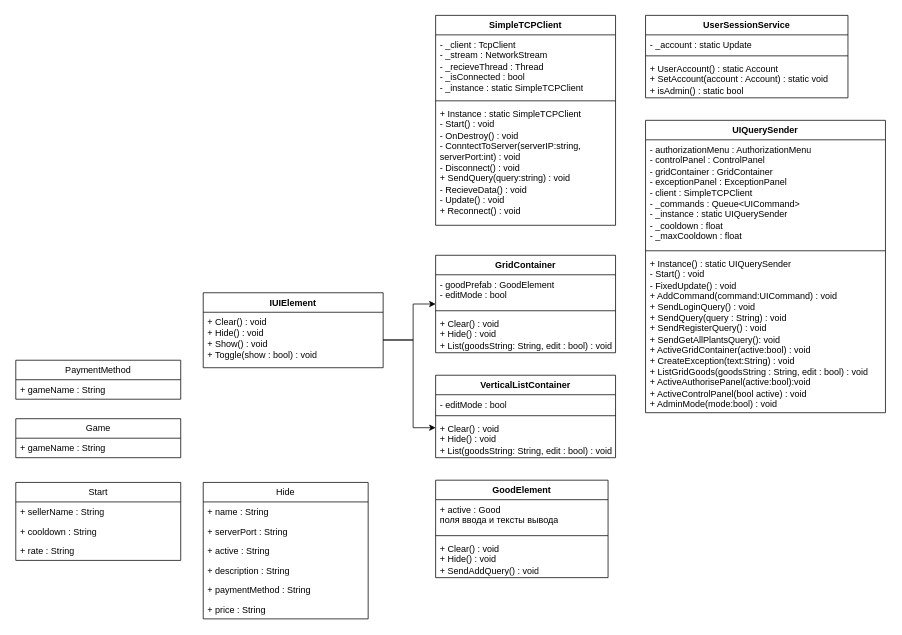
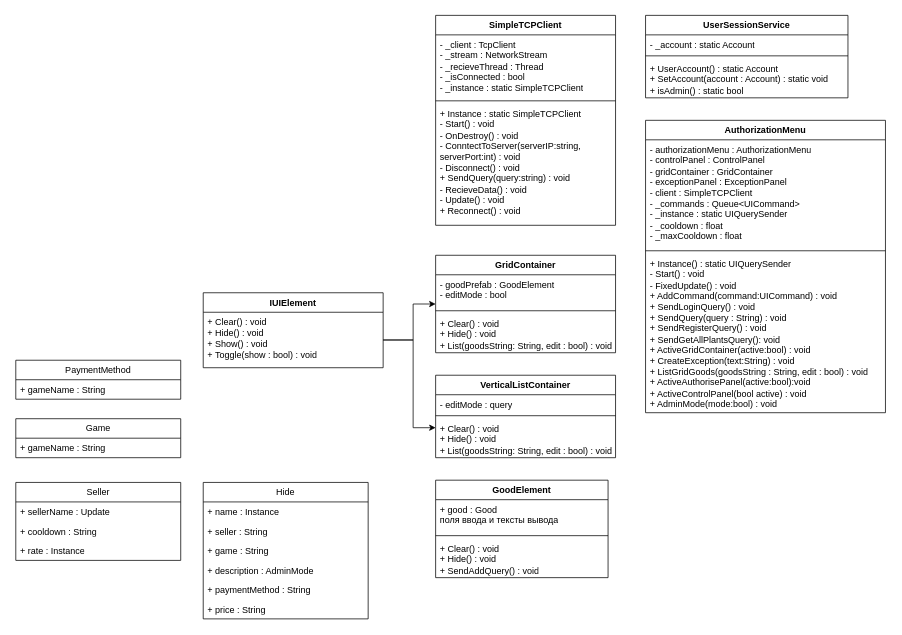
(708, 46) -> (711, 46)
(765, 131) -> (765, 131)
(476, 406) -> (479, 406)
(98, 492) -> (98, 492)
(65, 513) -> (66, 513)
(239, 513) -> (246, 513)
(501, 516) -> (501, 516)
(254, 532) -> (242, 532)
(52, 552) -> (58, 552)
(243, 552) -> (239, 552)
(255, 571) -> (262, 571)
